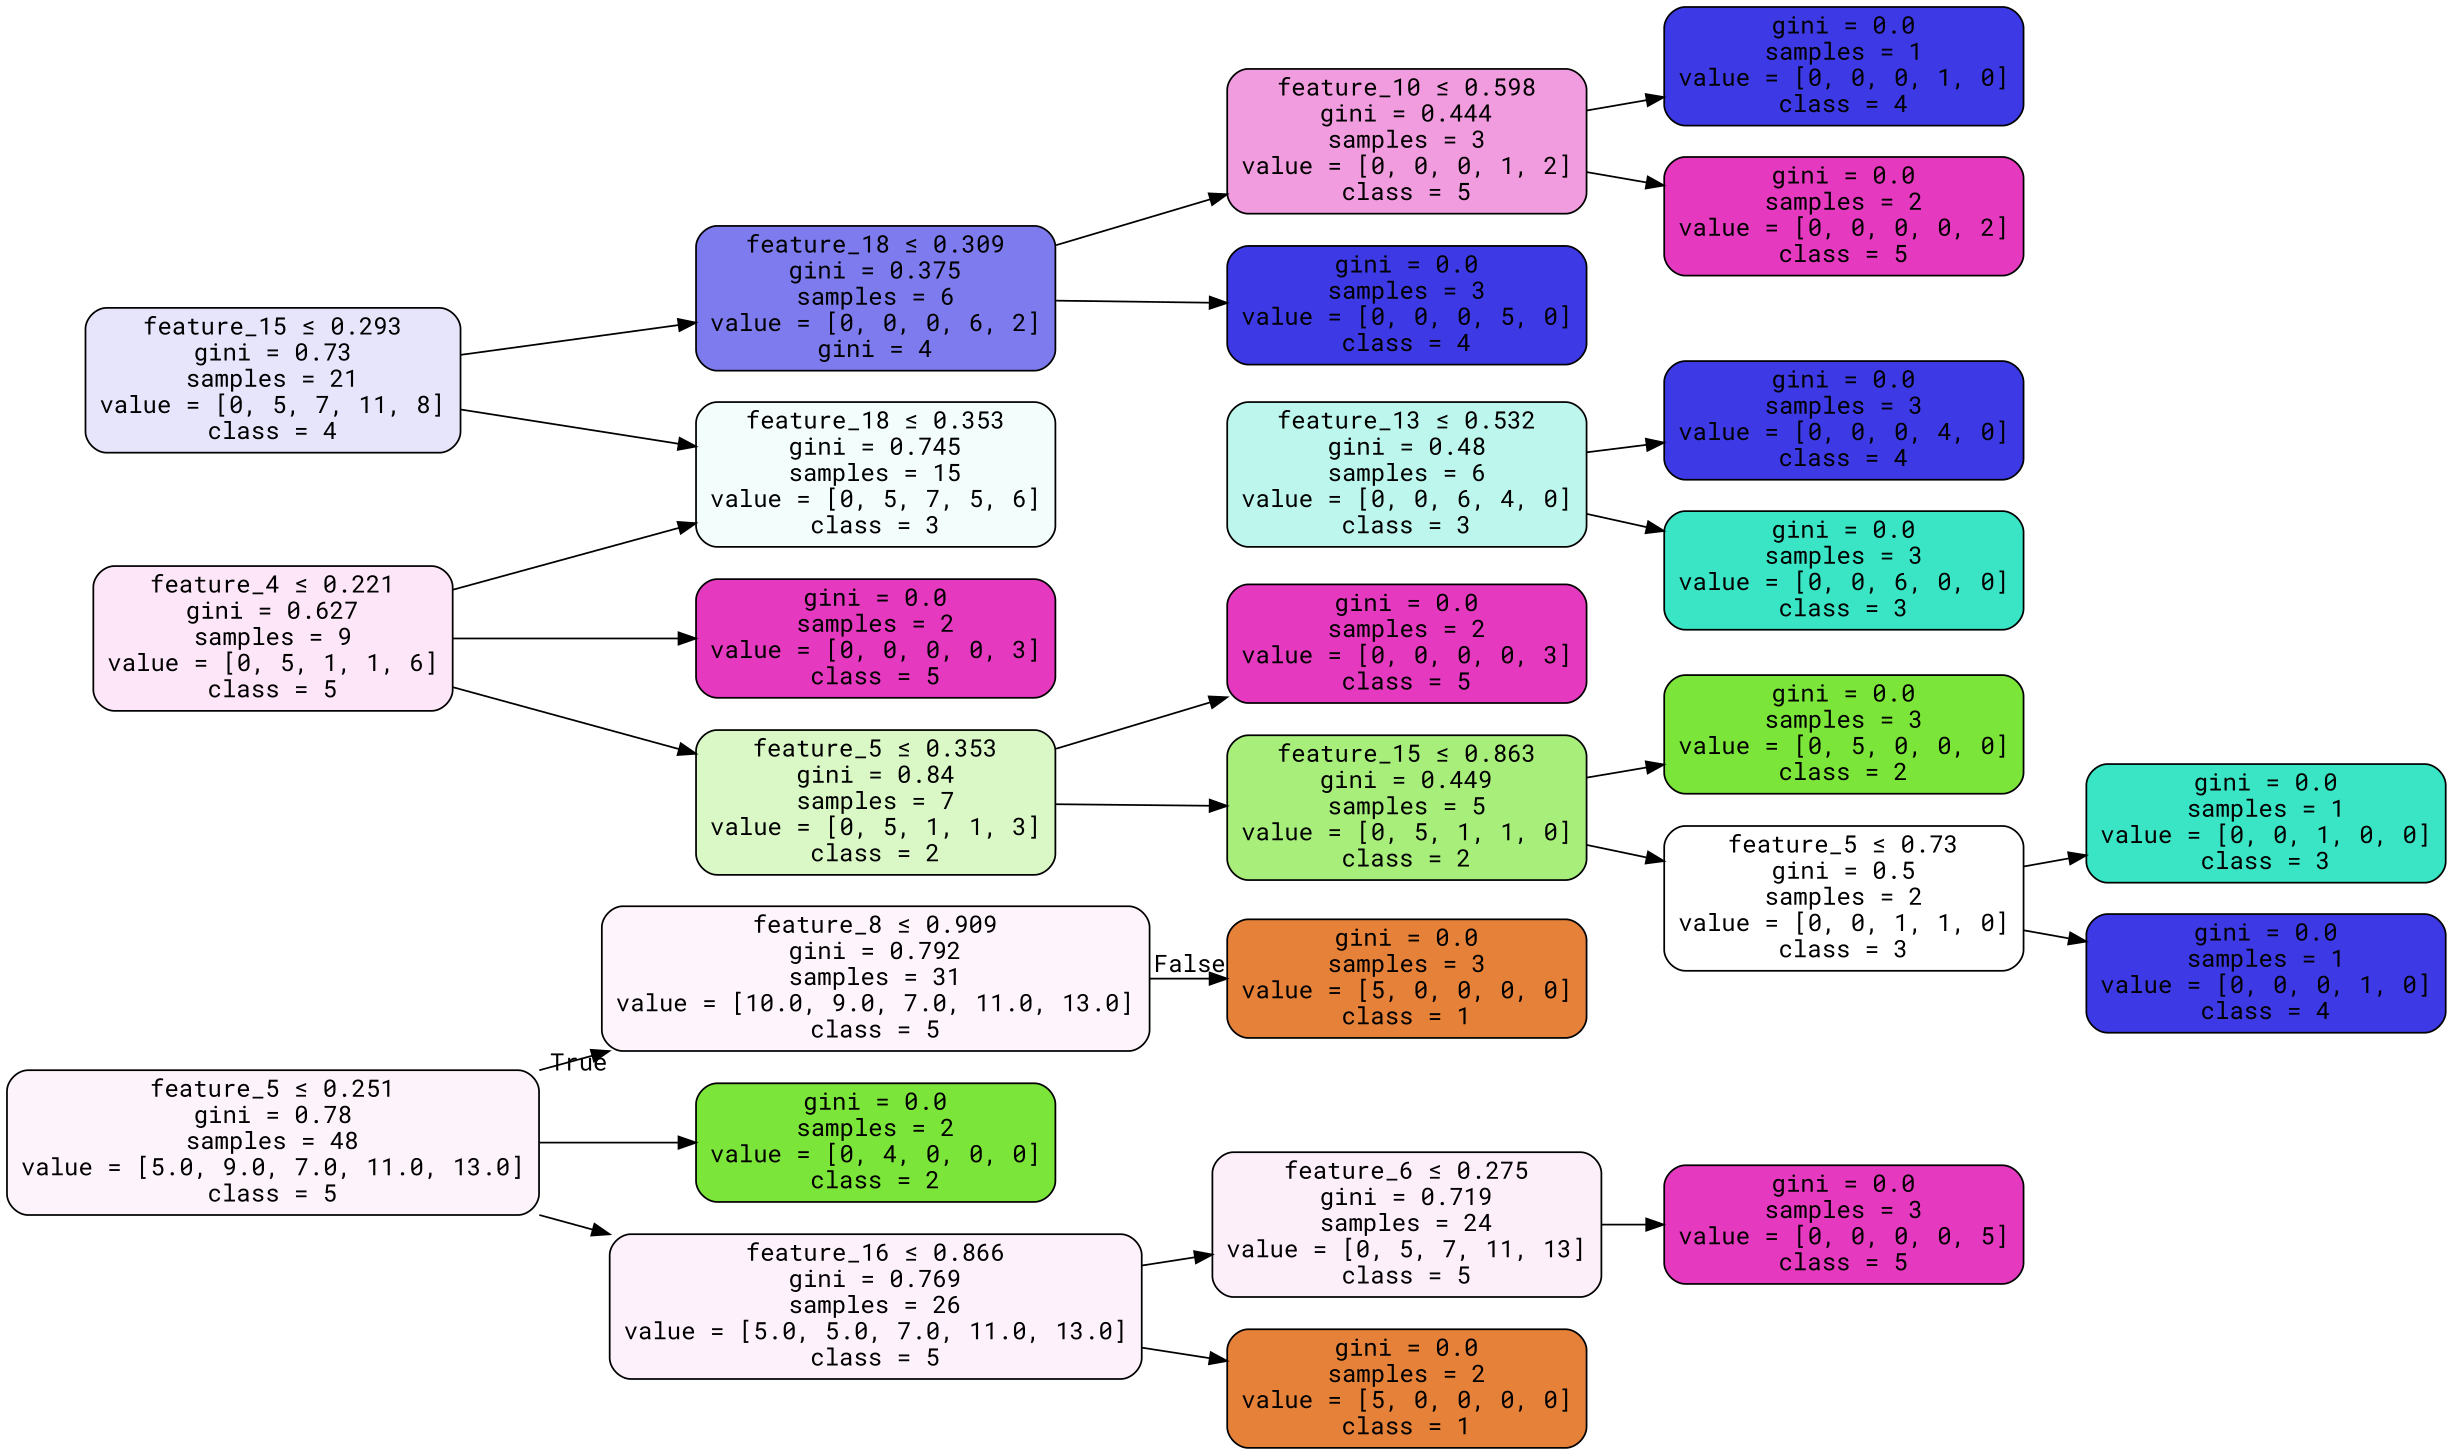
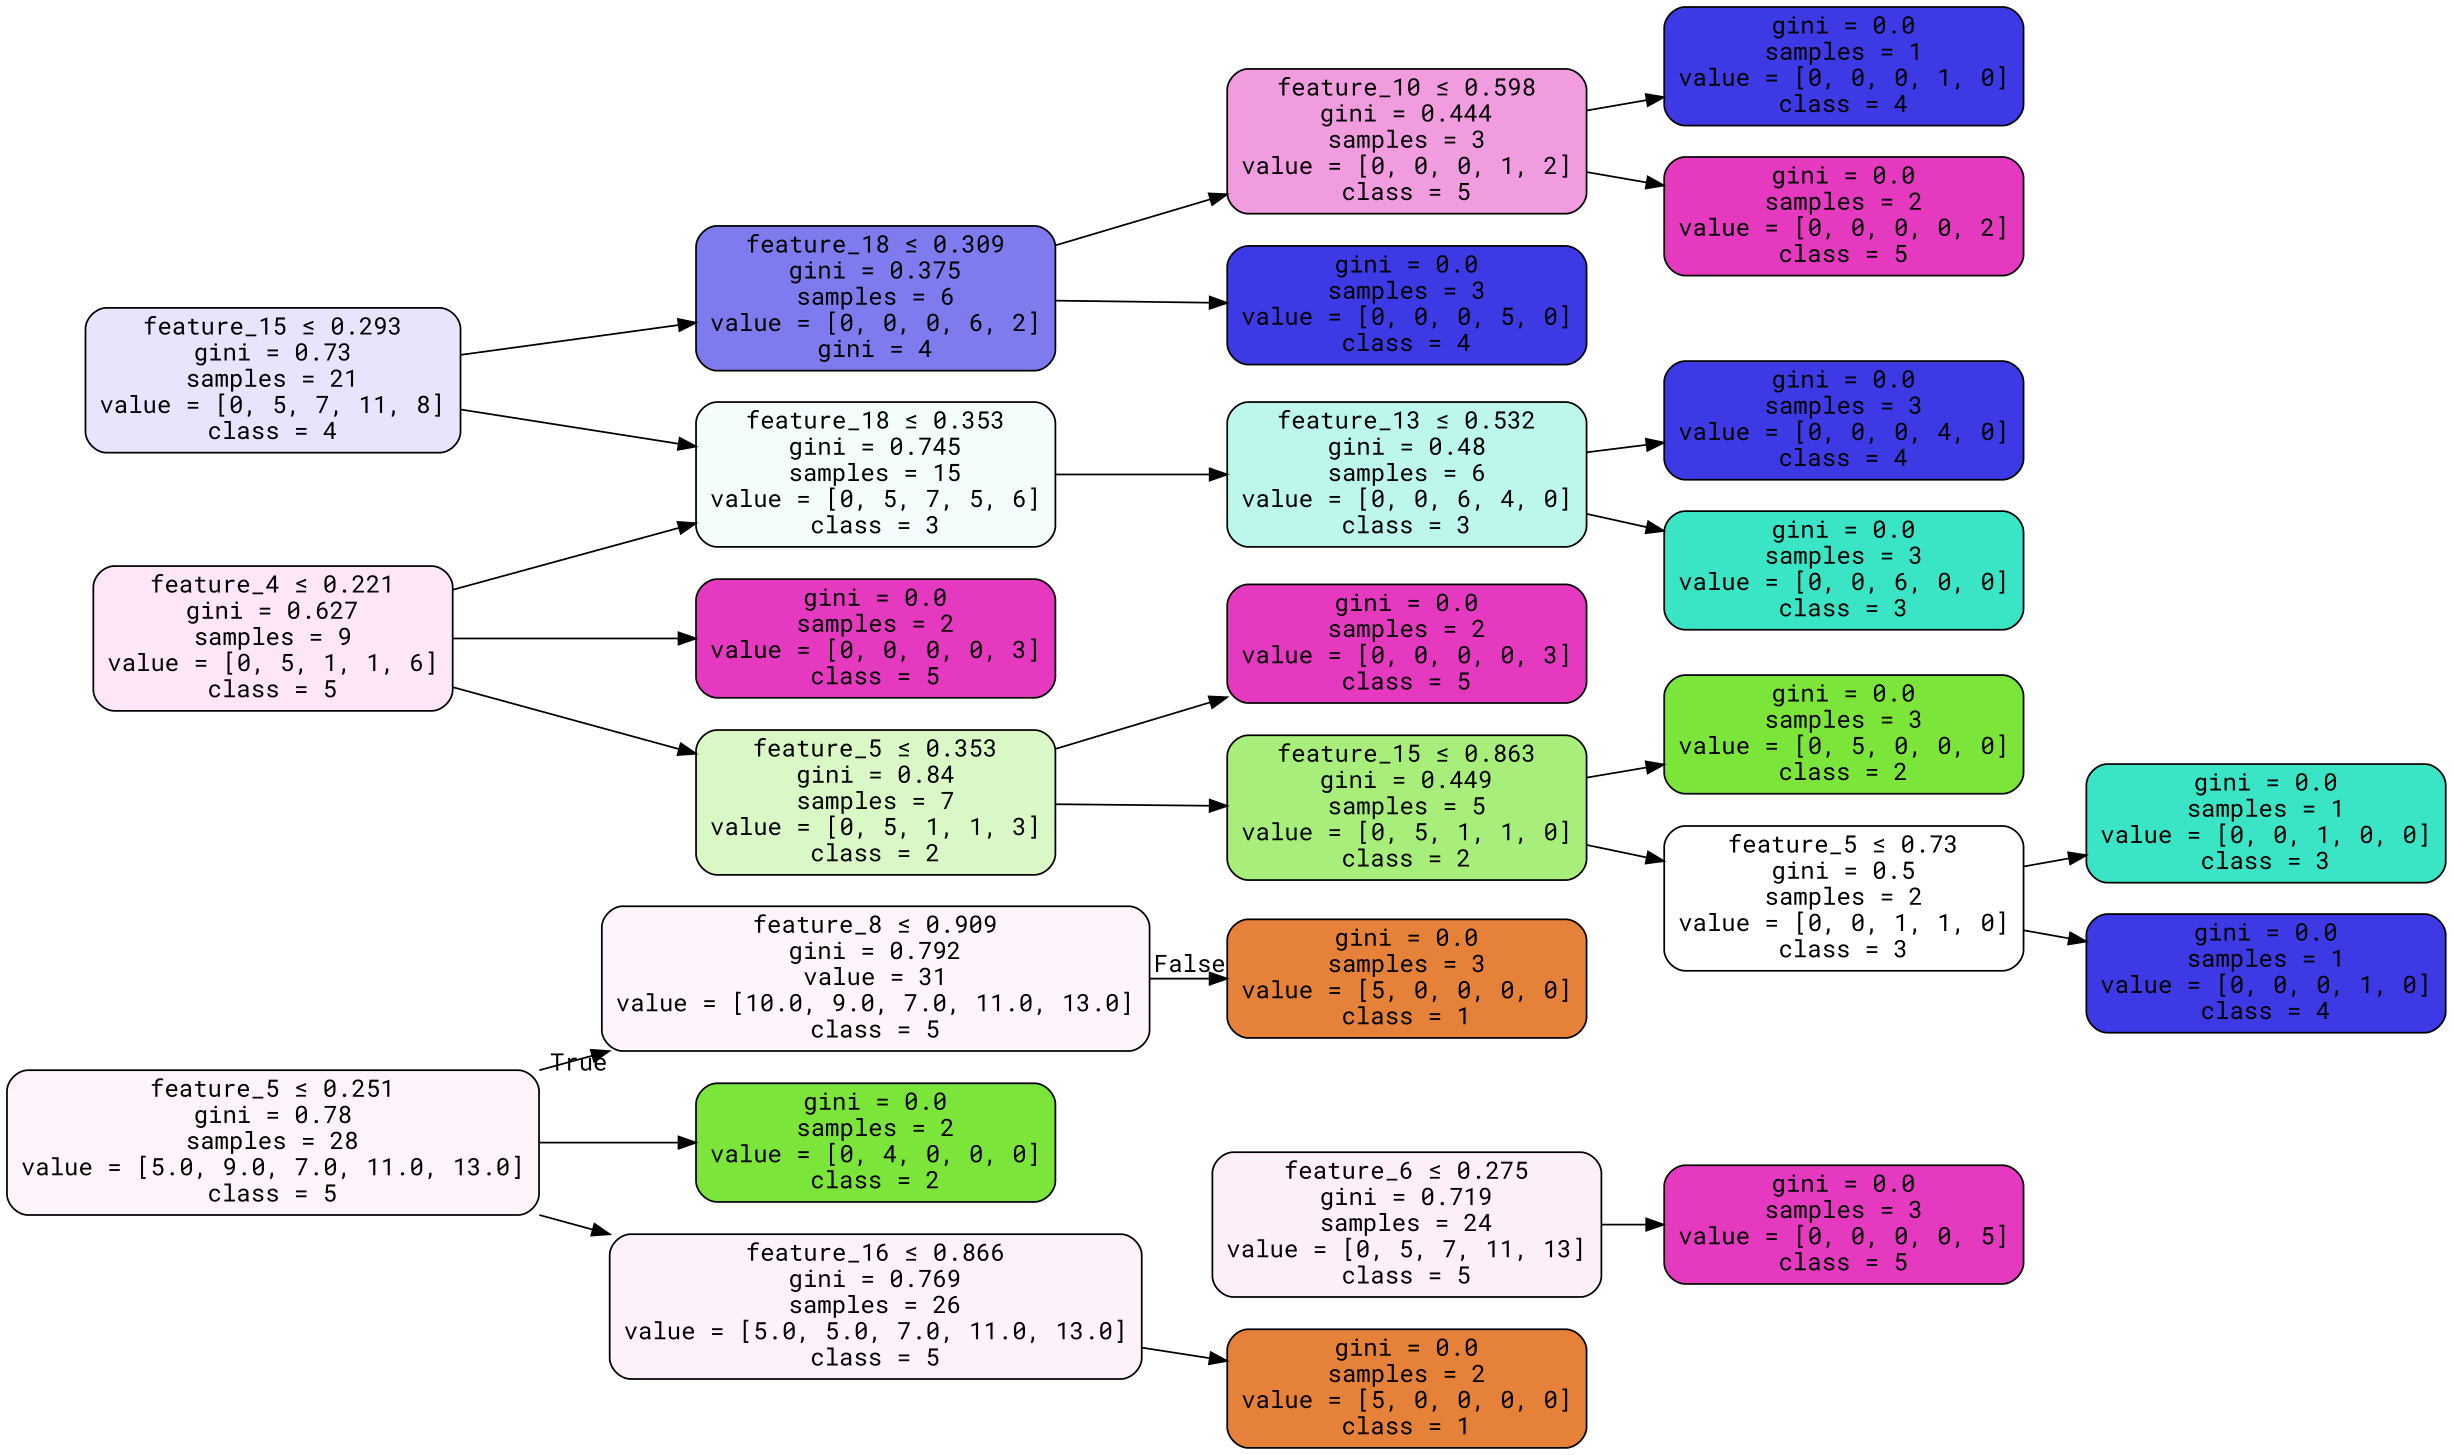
none -> (1133, 474)
(876, 978) -> (876, 978)
(273, 1142) -> (273, 1142)
(1169, 1261) -> none
